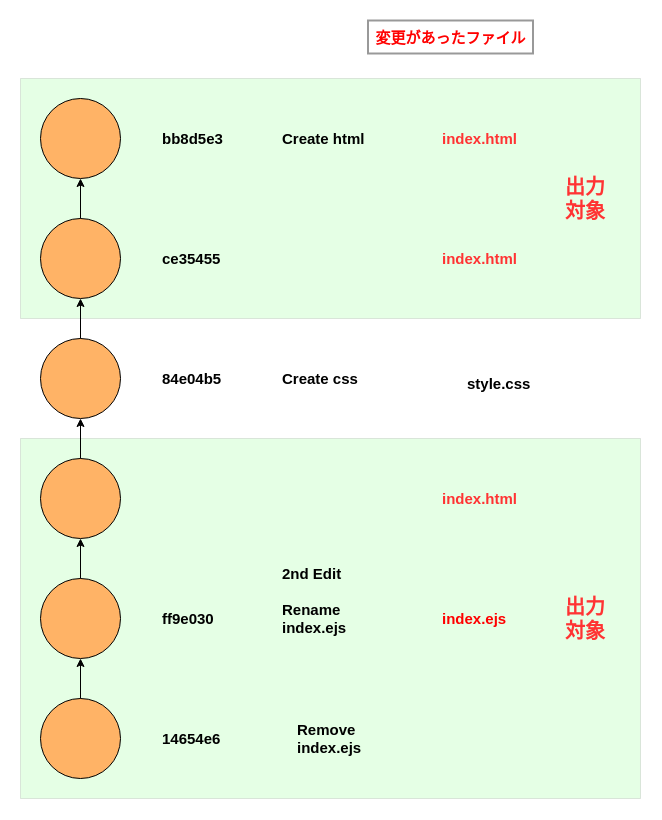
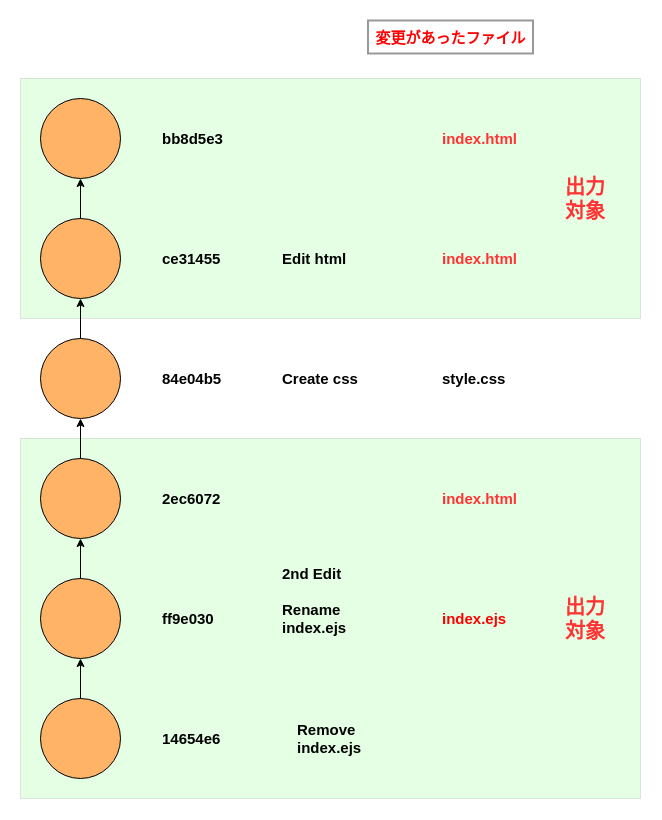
(326, 139) -> none
(192, 259) -> (192, 259)
none -> (326, 259)
(496, 384) -> (471, 379)
none -> (191, 499)
